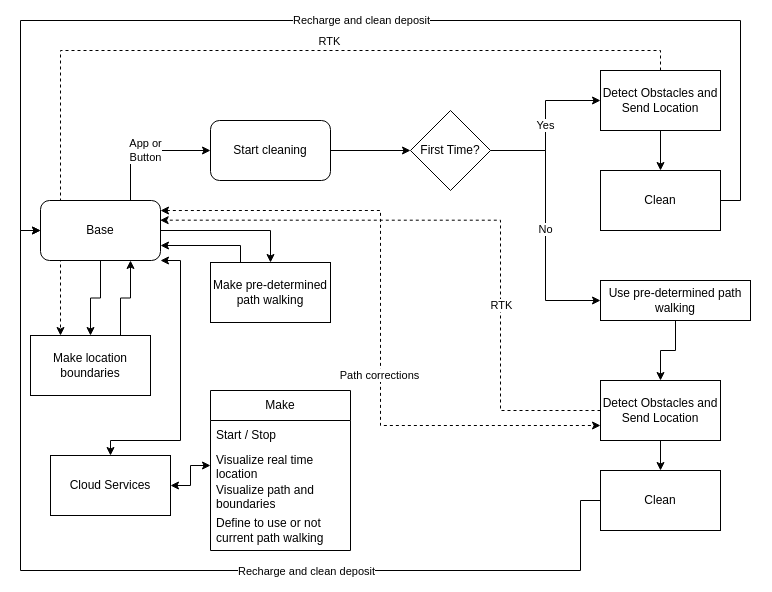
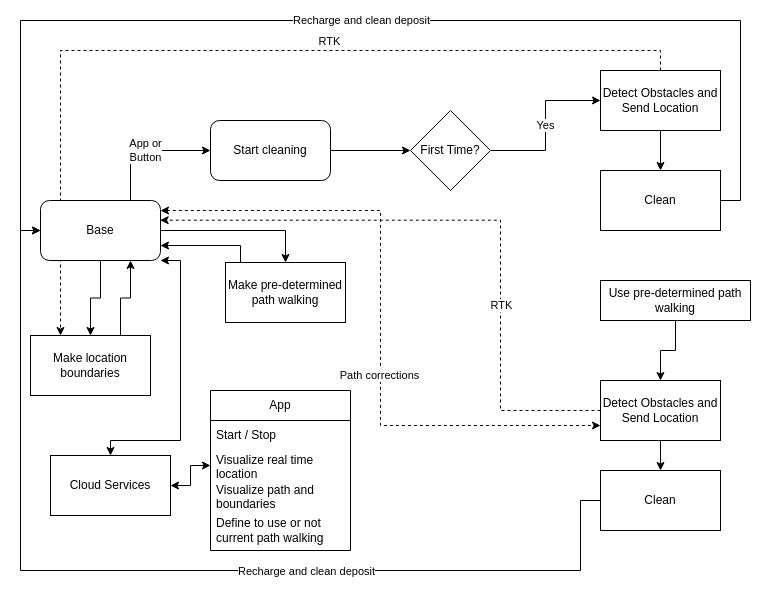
(546, 250) -> none
(271, 293) -> (286, 293)
(281, 406) -> (281, 406)
